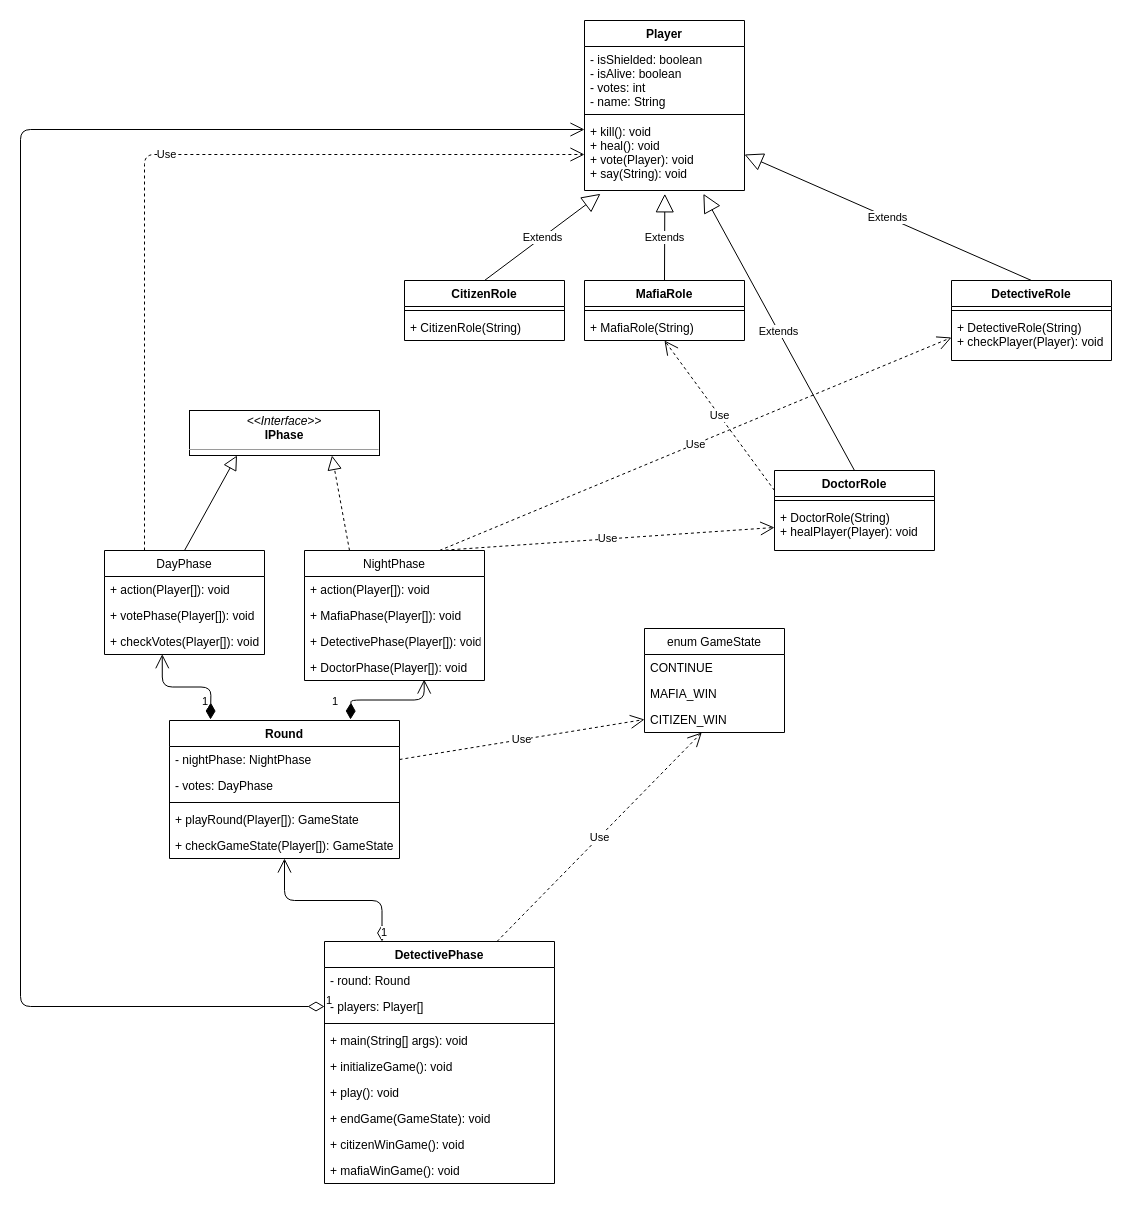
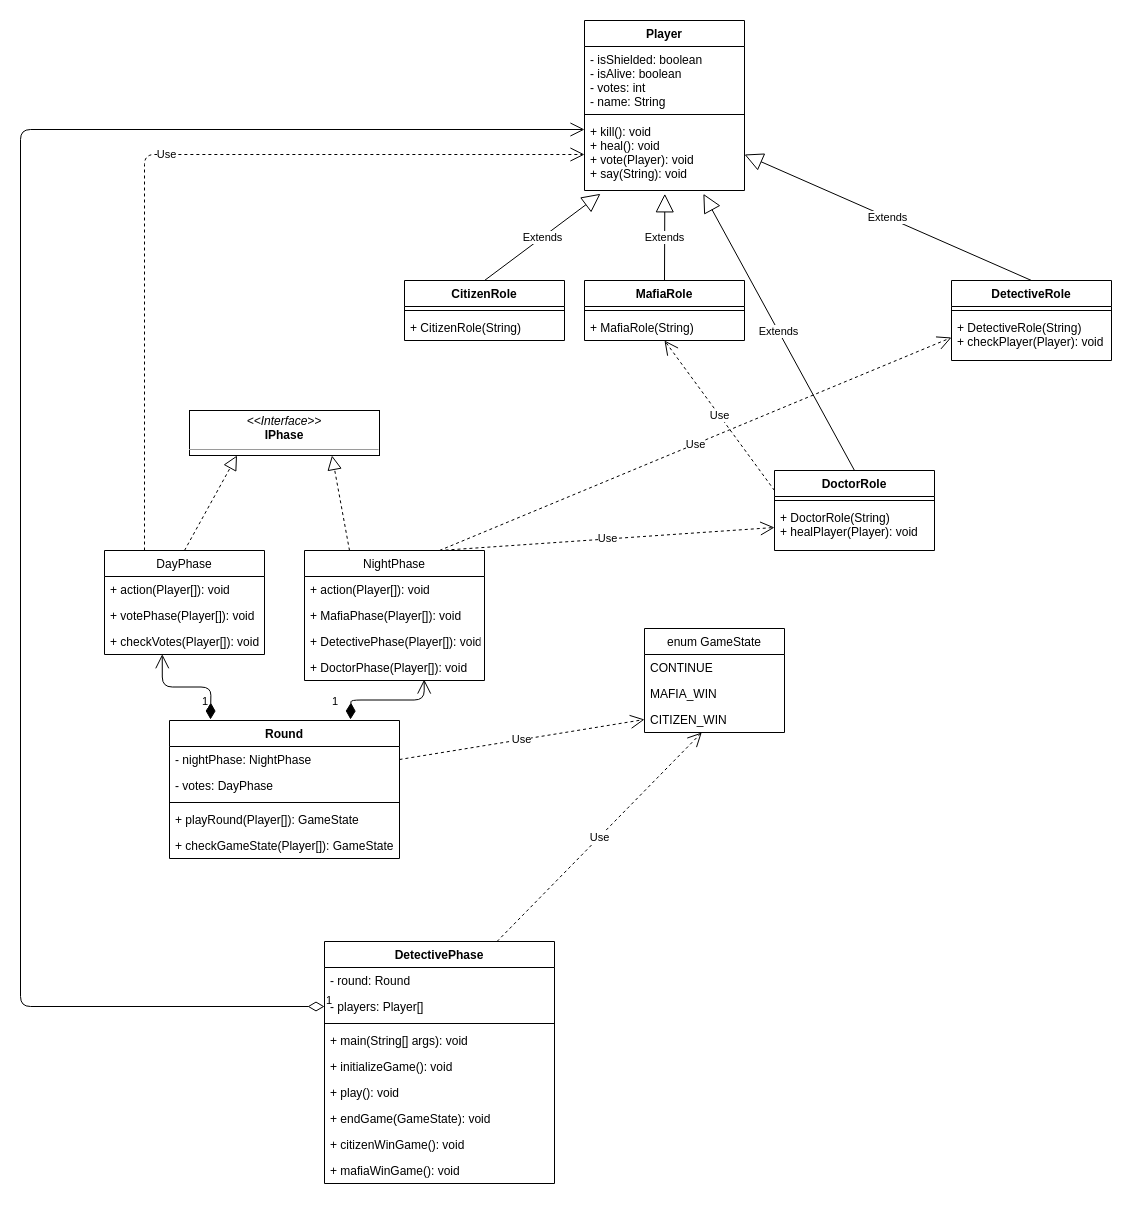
(208, 508) -> (208, 508)
(327, 901) -> none
